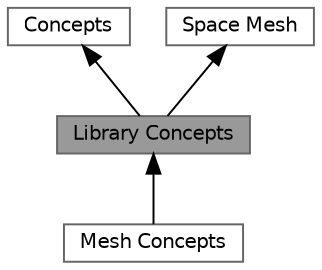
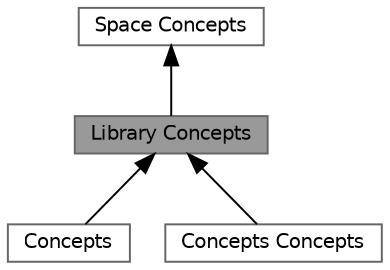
(240, 27) -> (171, 27)
(118, 89) -> (113, 196)
(154, 243) -> (274, 243)
